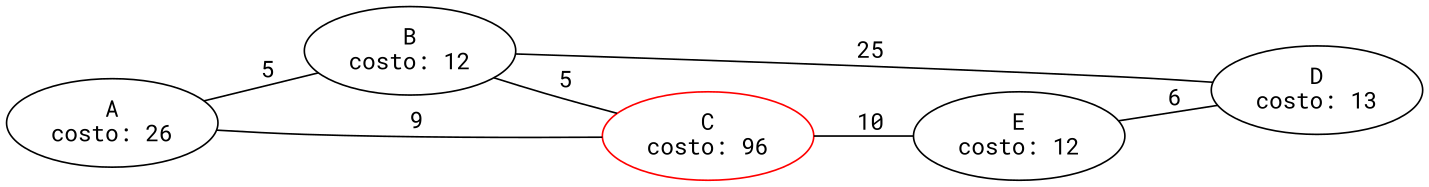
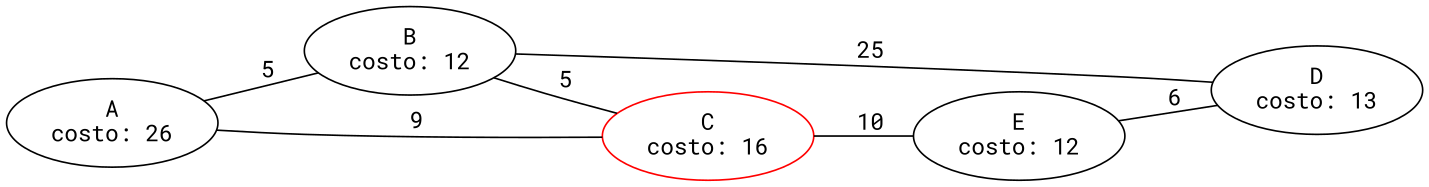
(708, 136) -> (708, 136)
